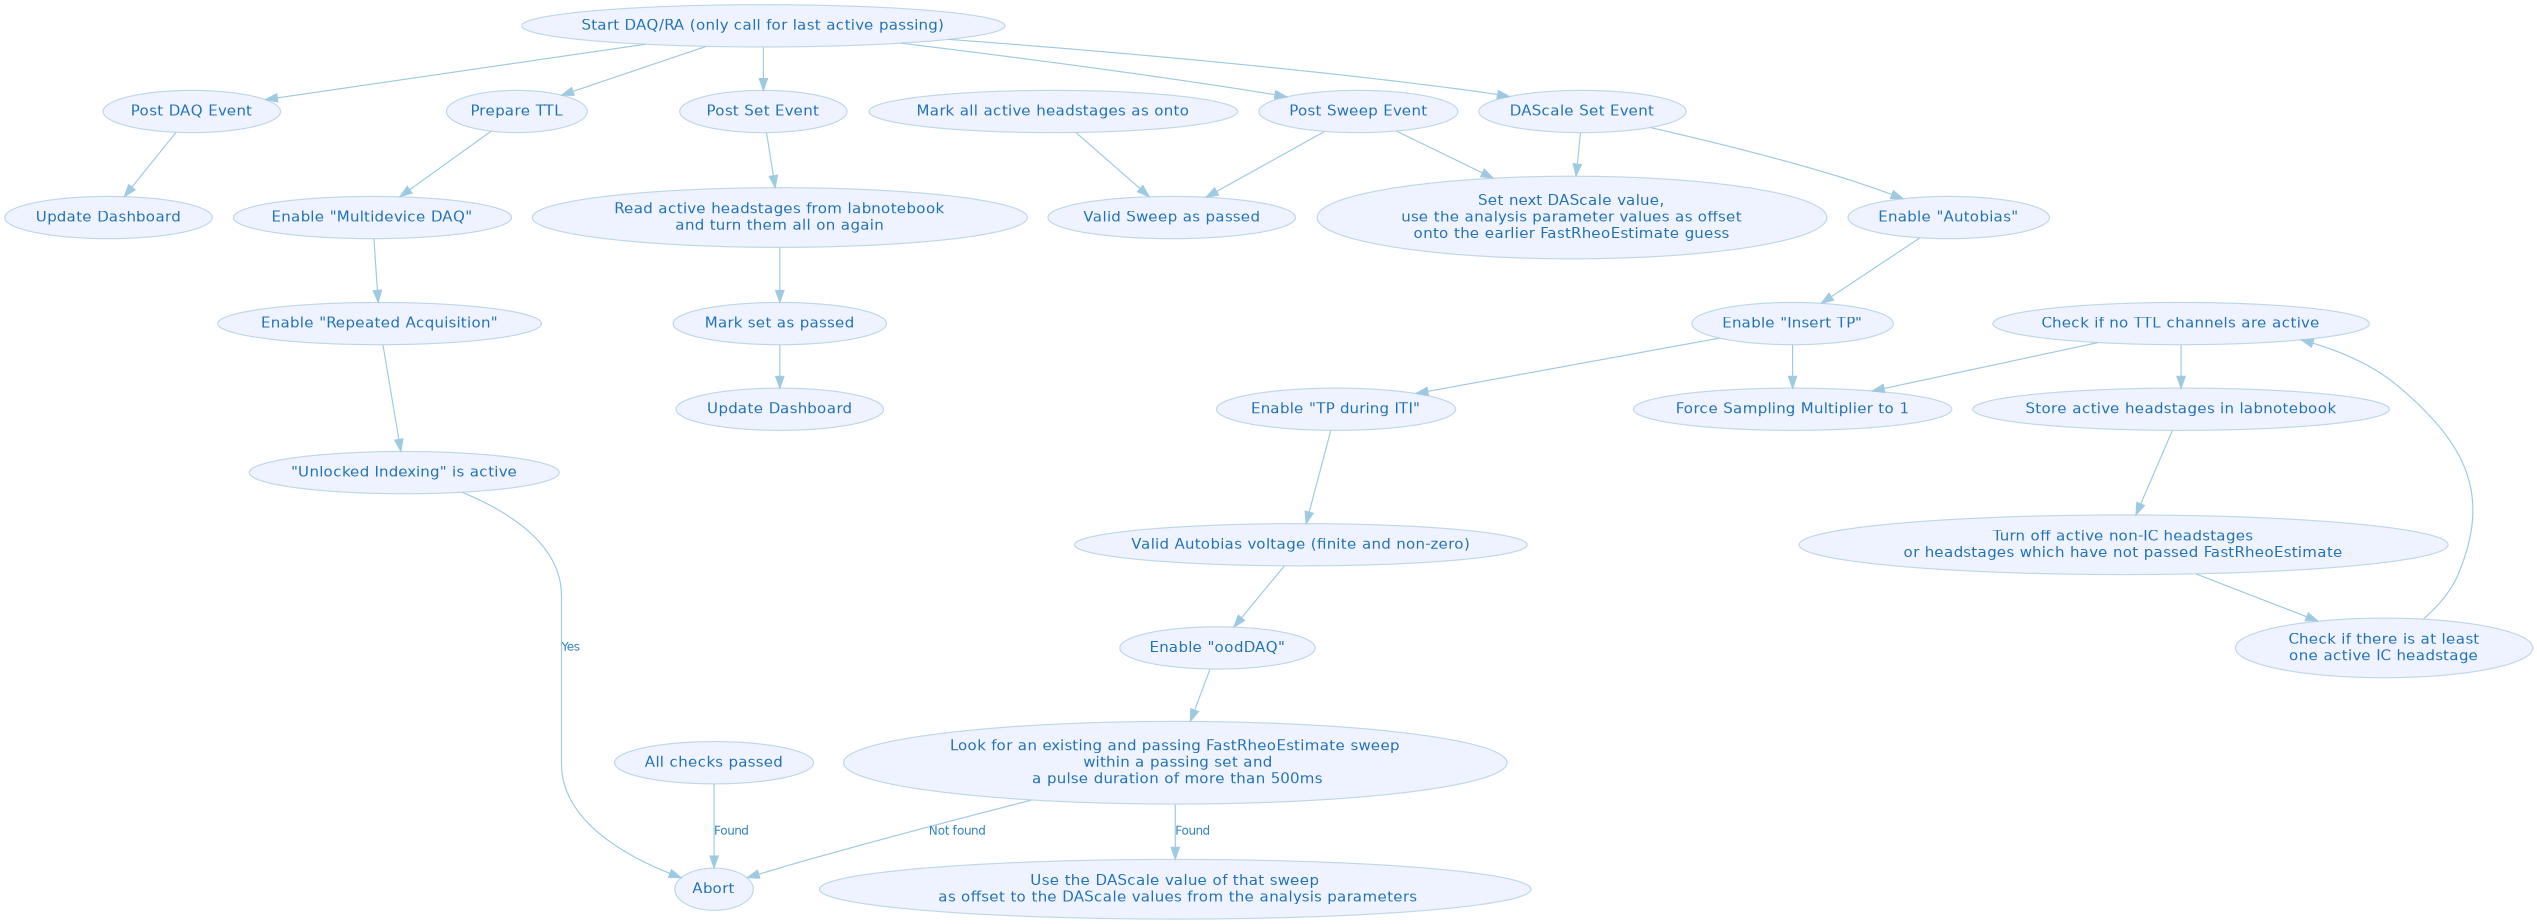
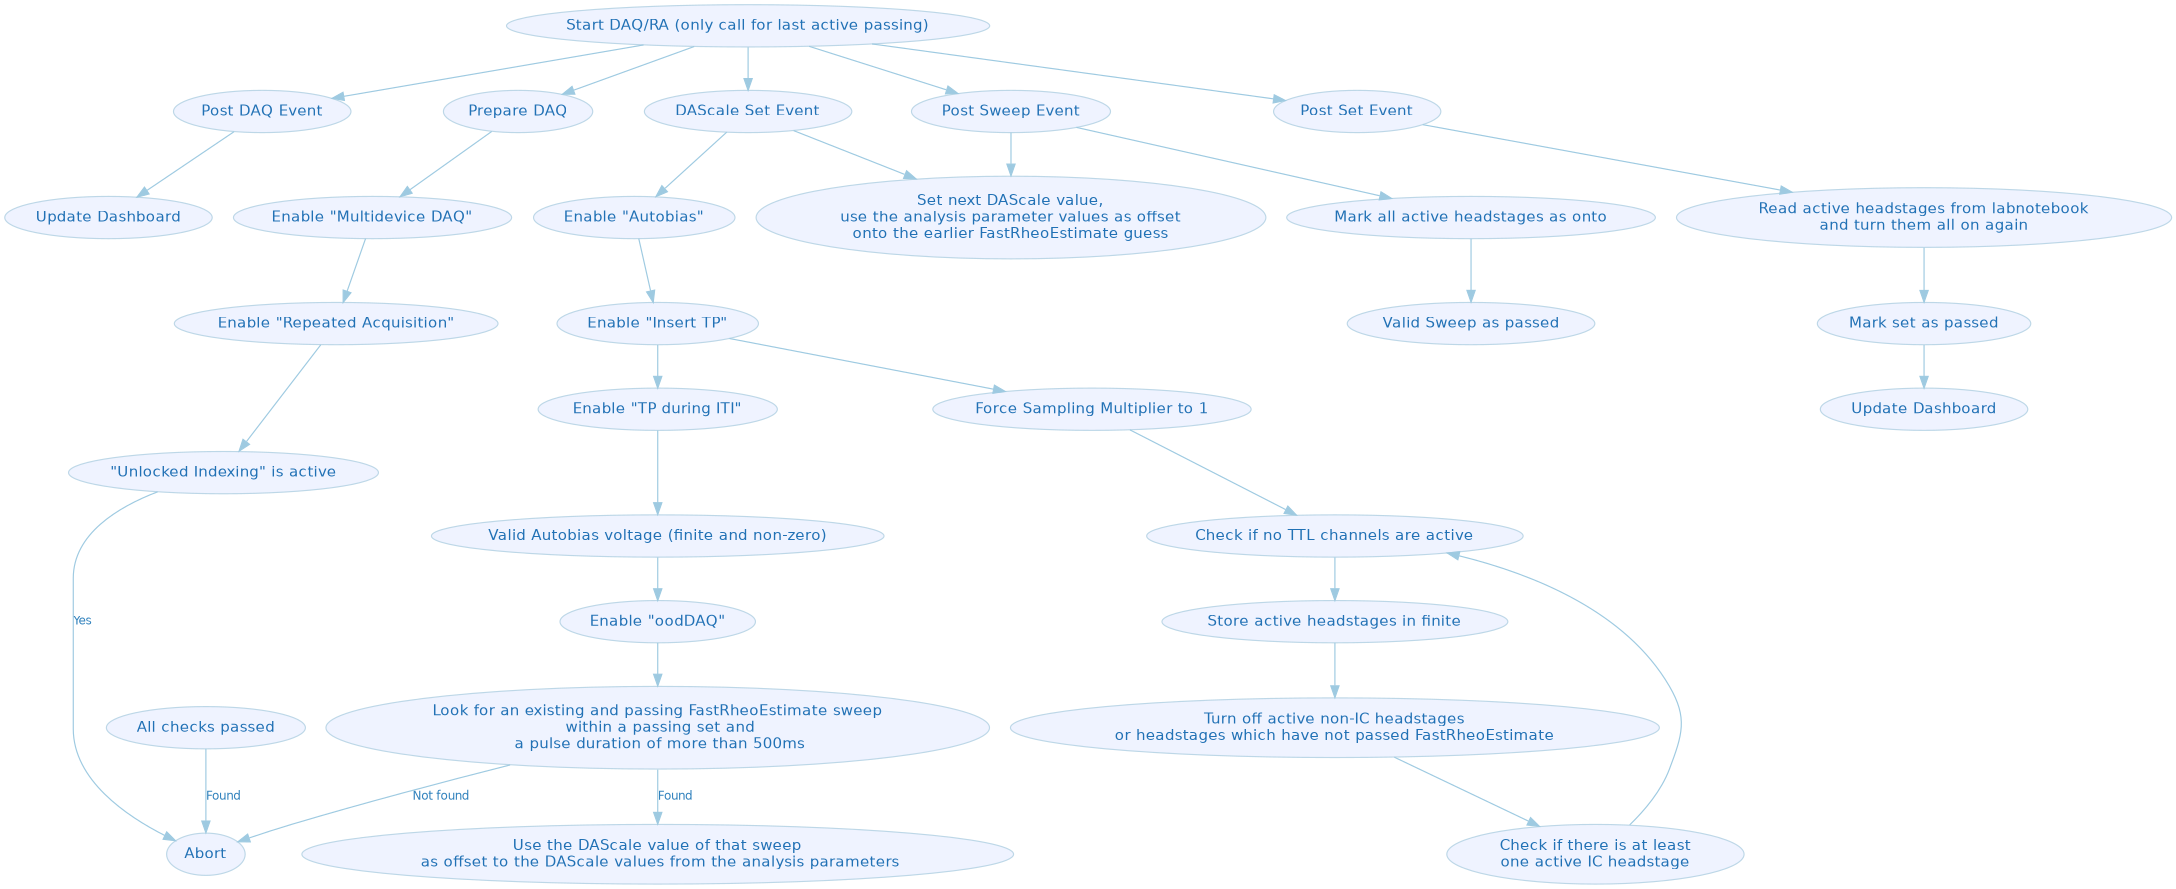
(517, 111) -> (518, 111)
(1271, 161) -> (1228, 162)
(1991, 366) -> (1208, 470)
(2181, 409) -> (1335, 622)
